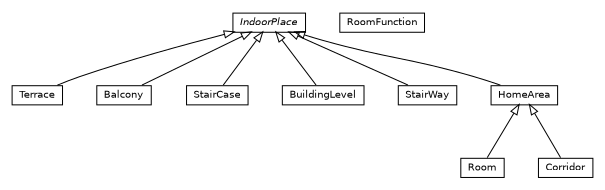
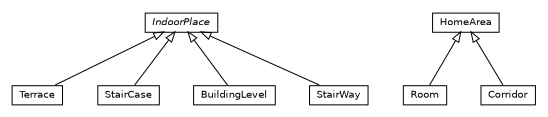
(382, 22) -> none
(403, 59) -> none
(124, 95) -> none
